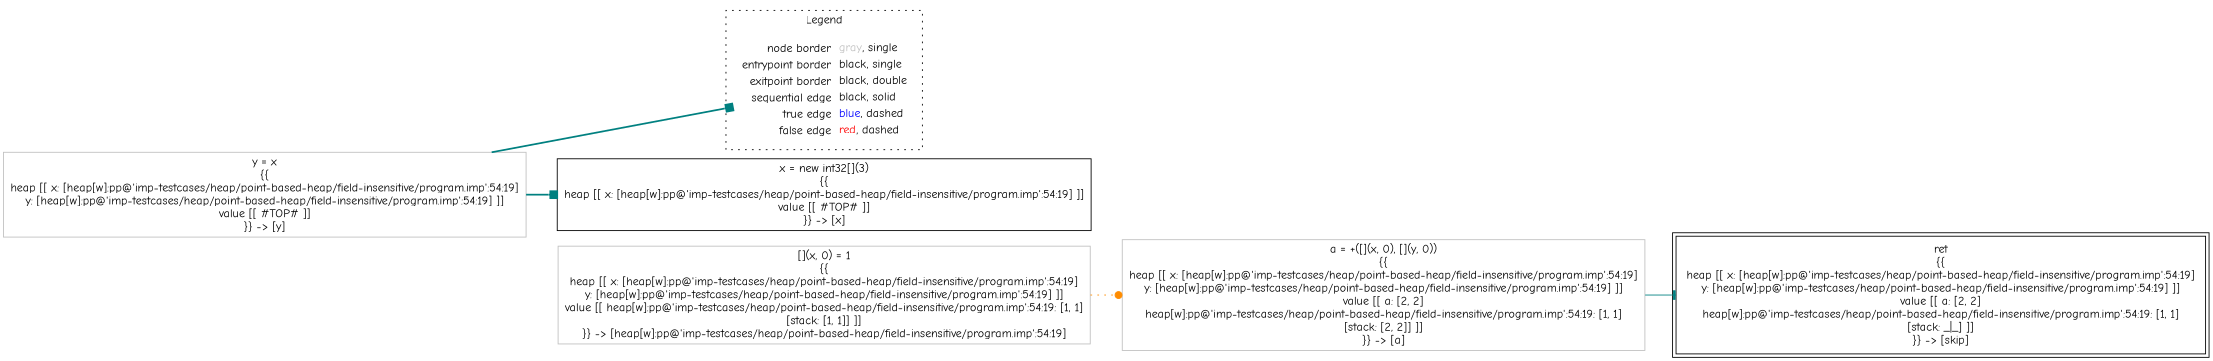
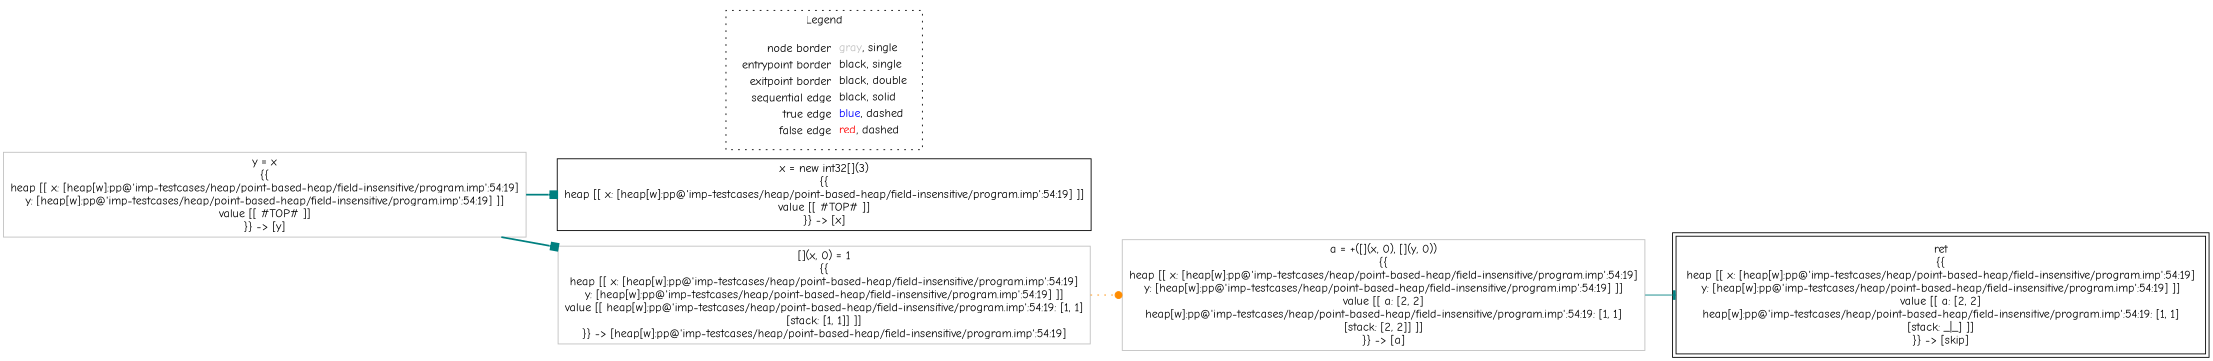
(608, 130) -> (525, 241)
